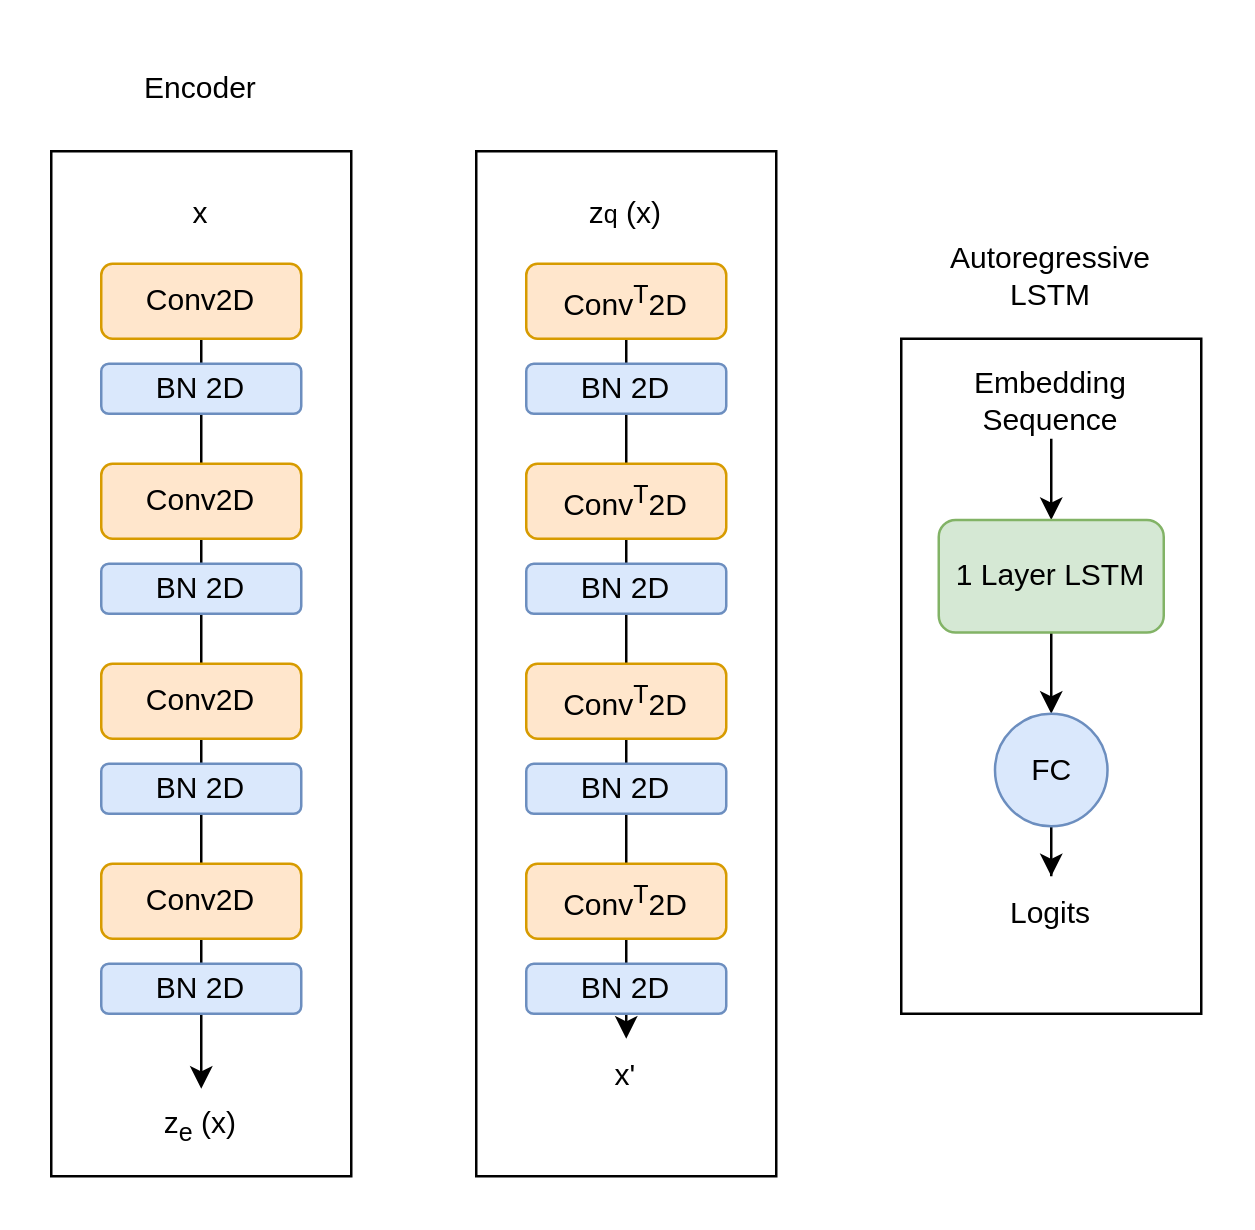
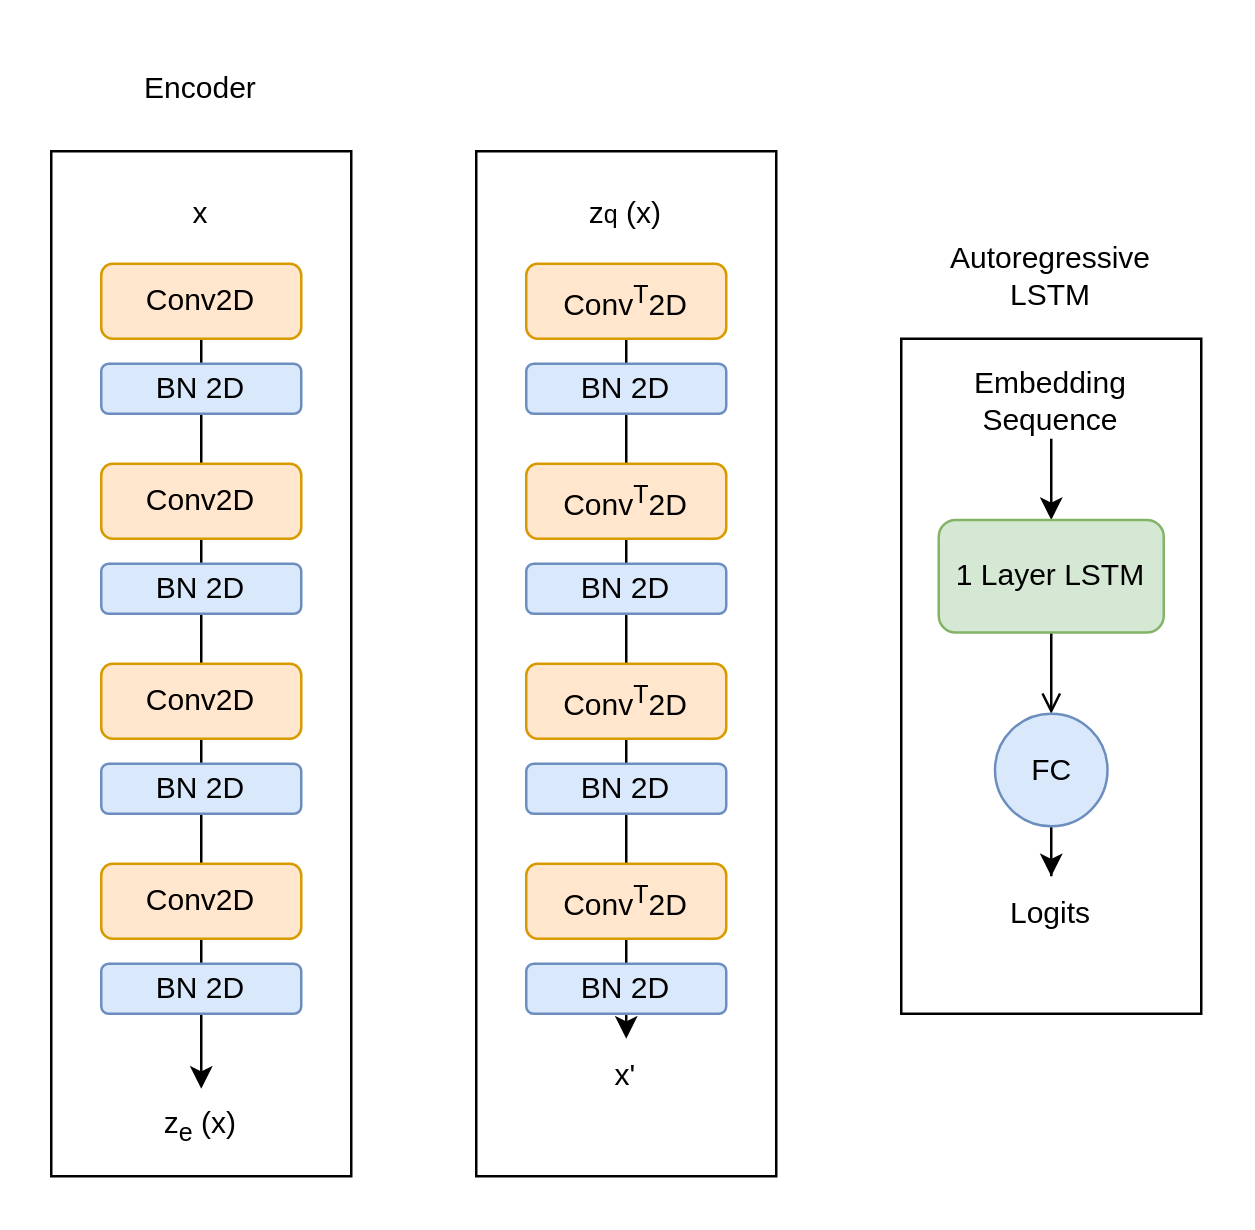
(1051, 695) -> (1051, 699)
